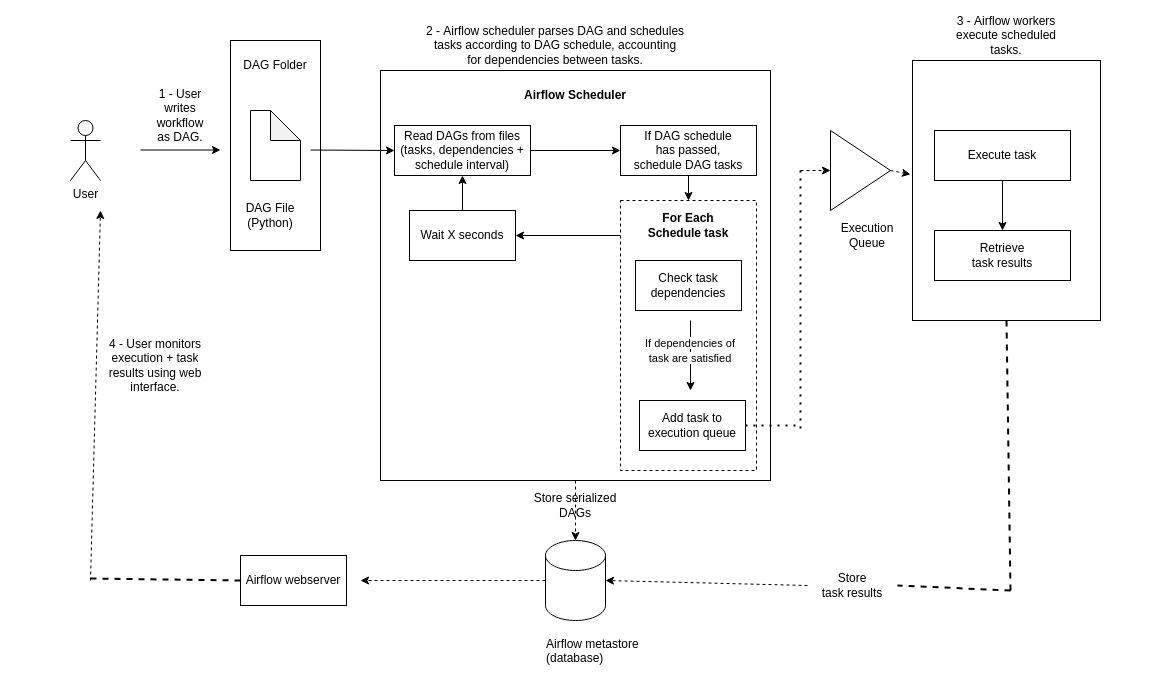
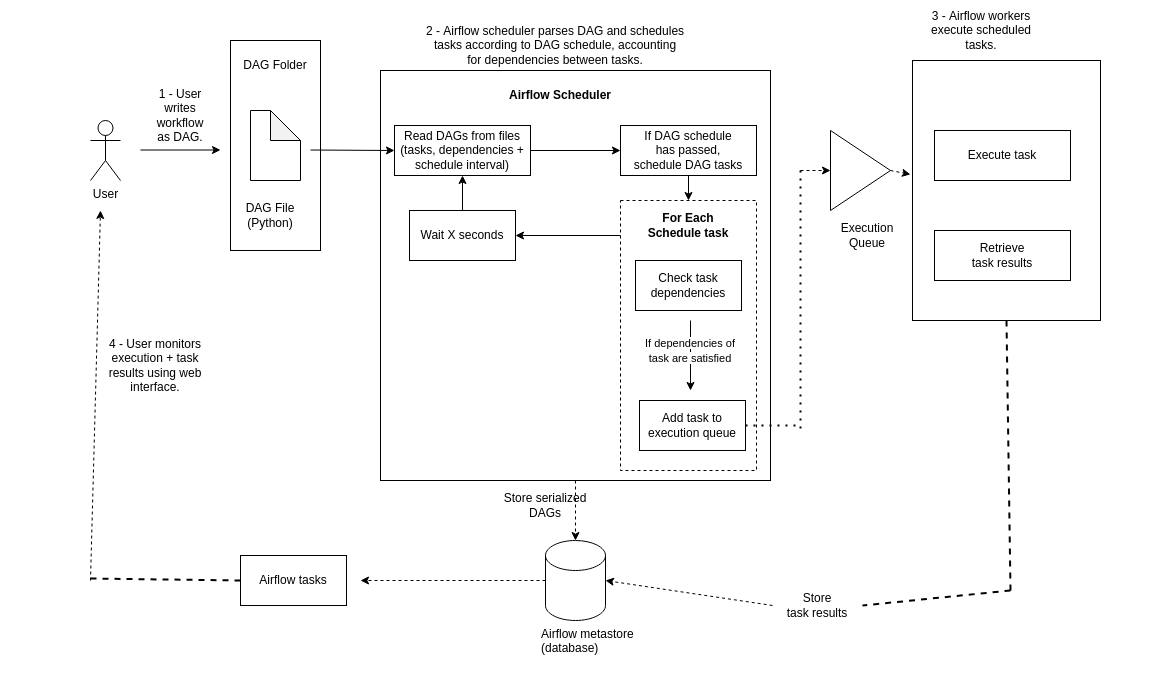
(1007, 36) -> (982, 31)
(576, 96) -> (561, 96)
(86, 151) -> (106, 151)
(1003, 202) -> none
(576, 506) -> (546, 506)
(294, 581) -> (294, 581)
(853, 586) -> (818, 606)
(595, 656) -> (590, 646)
